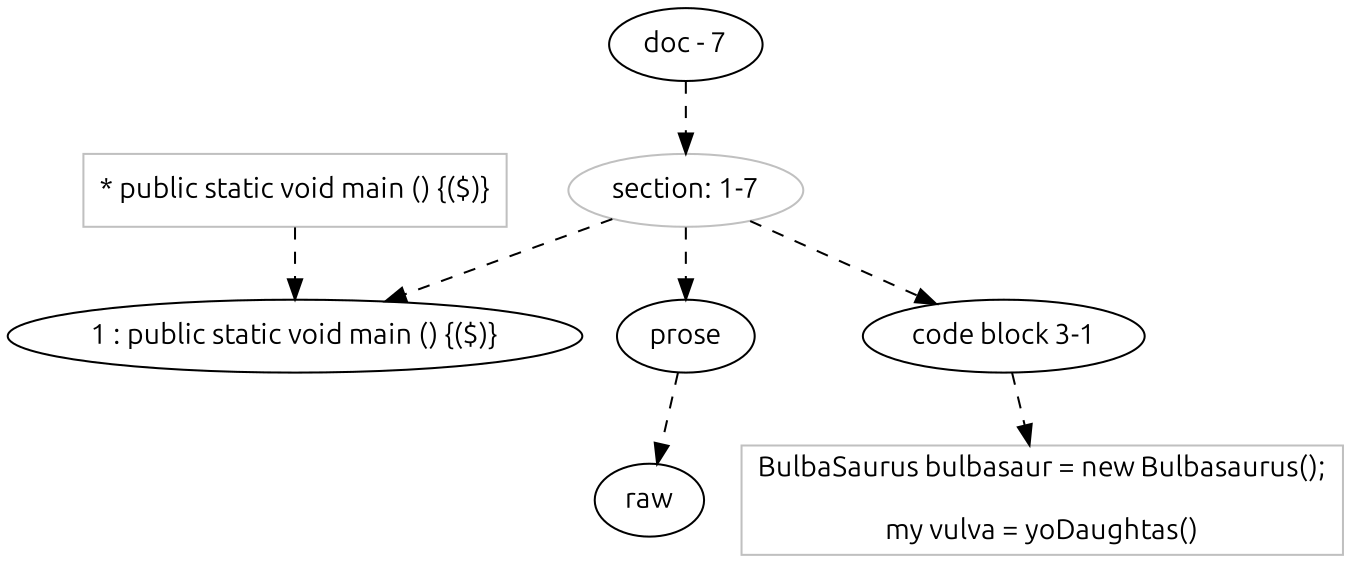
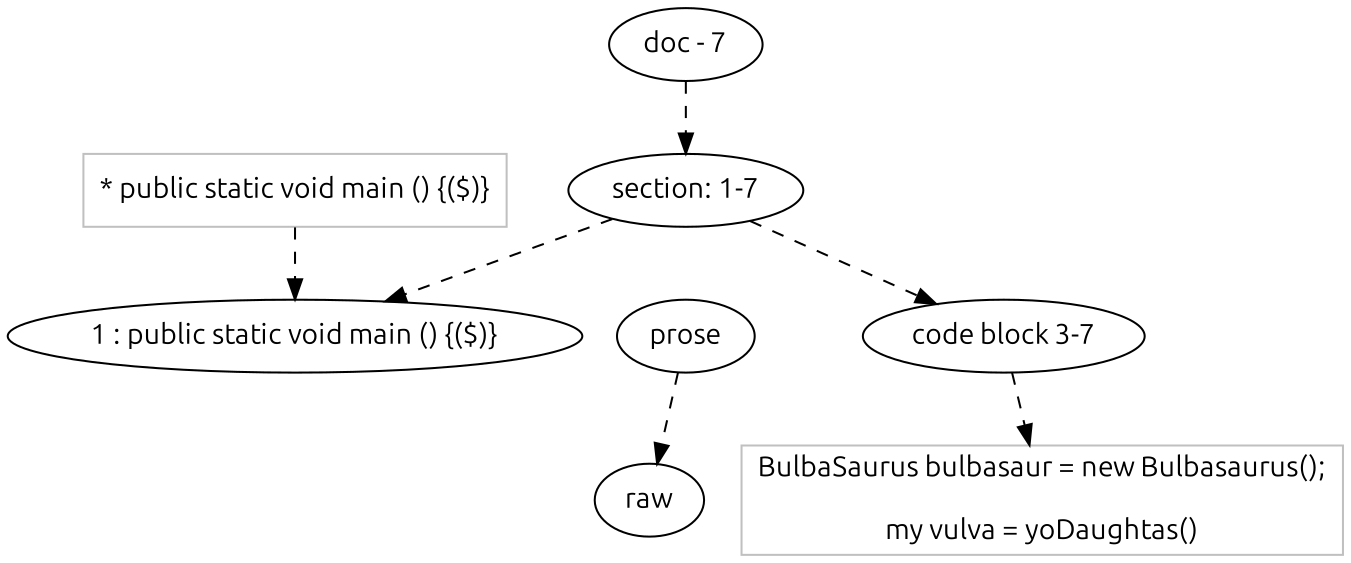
(686, 190) -> (686, 190)
(686, 253) -> none
(1004, 336) -> (1004, 336)
